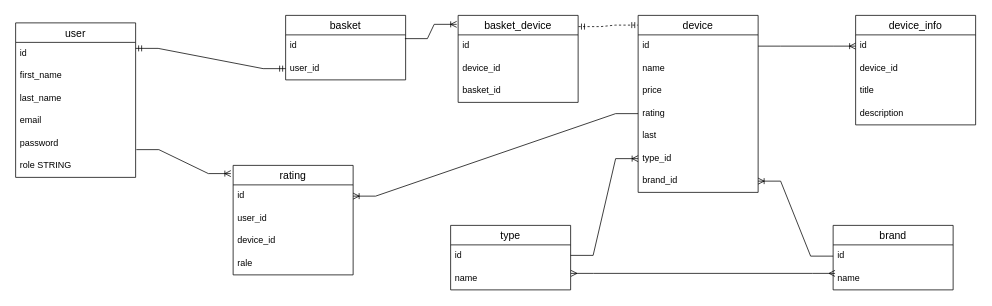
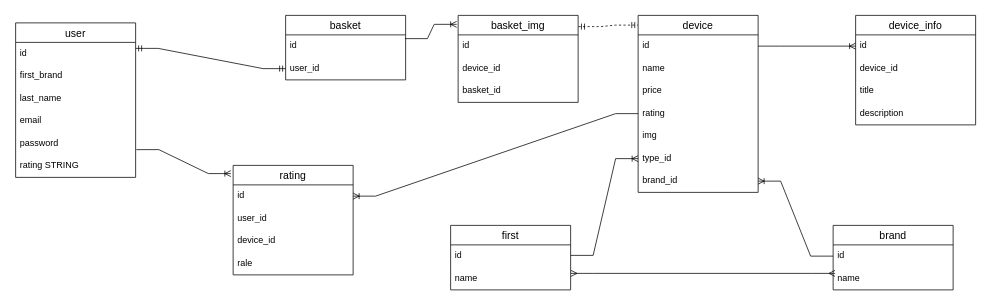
(518, 26) -> (518, 26)
(44, 76) -> (46, 76)
(651, 136) -> (649, 136)
(45, 166) -> (50, 166)
(510, 236) -> (510, 236)
